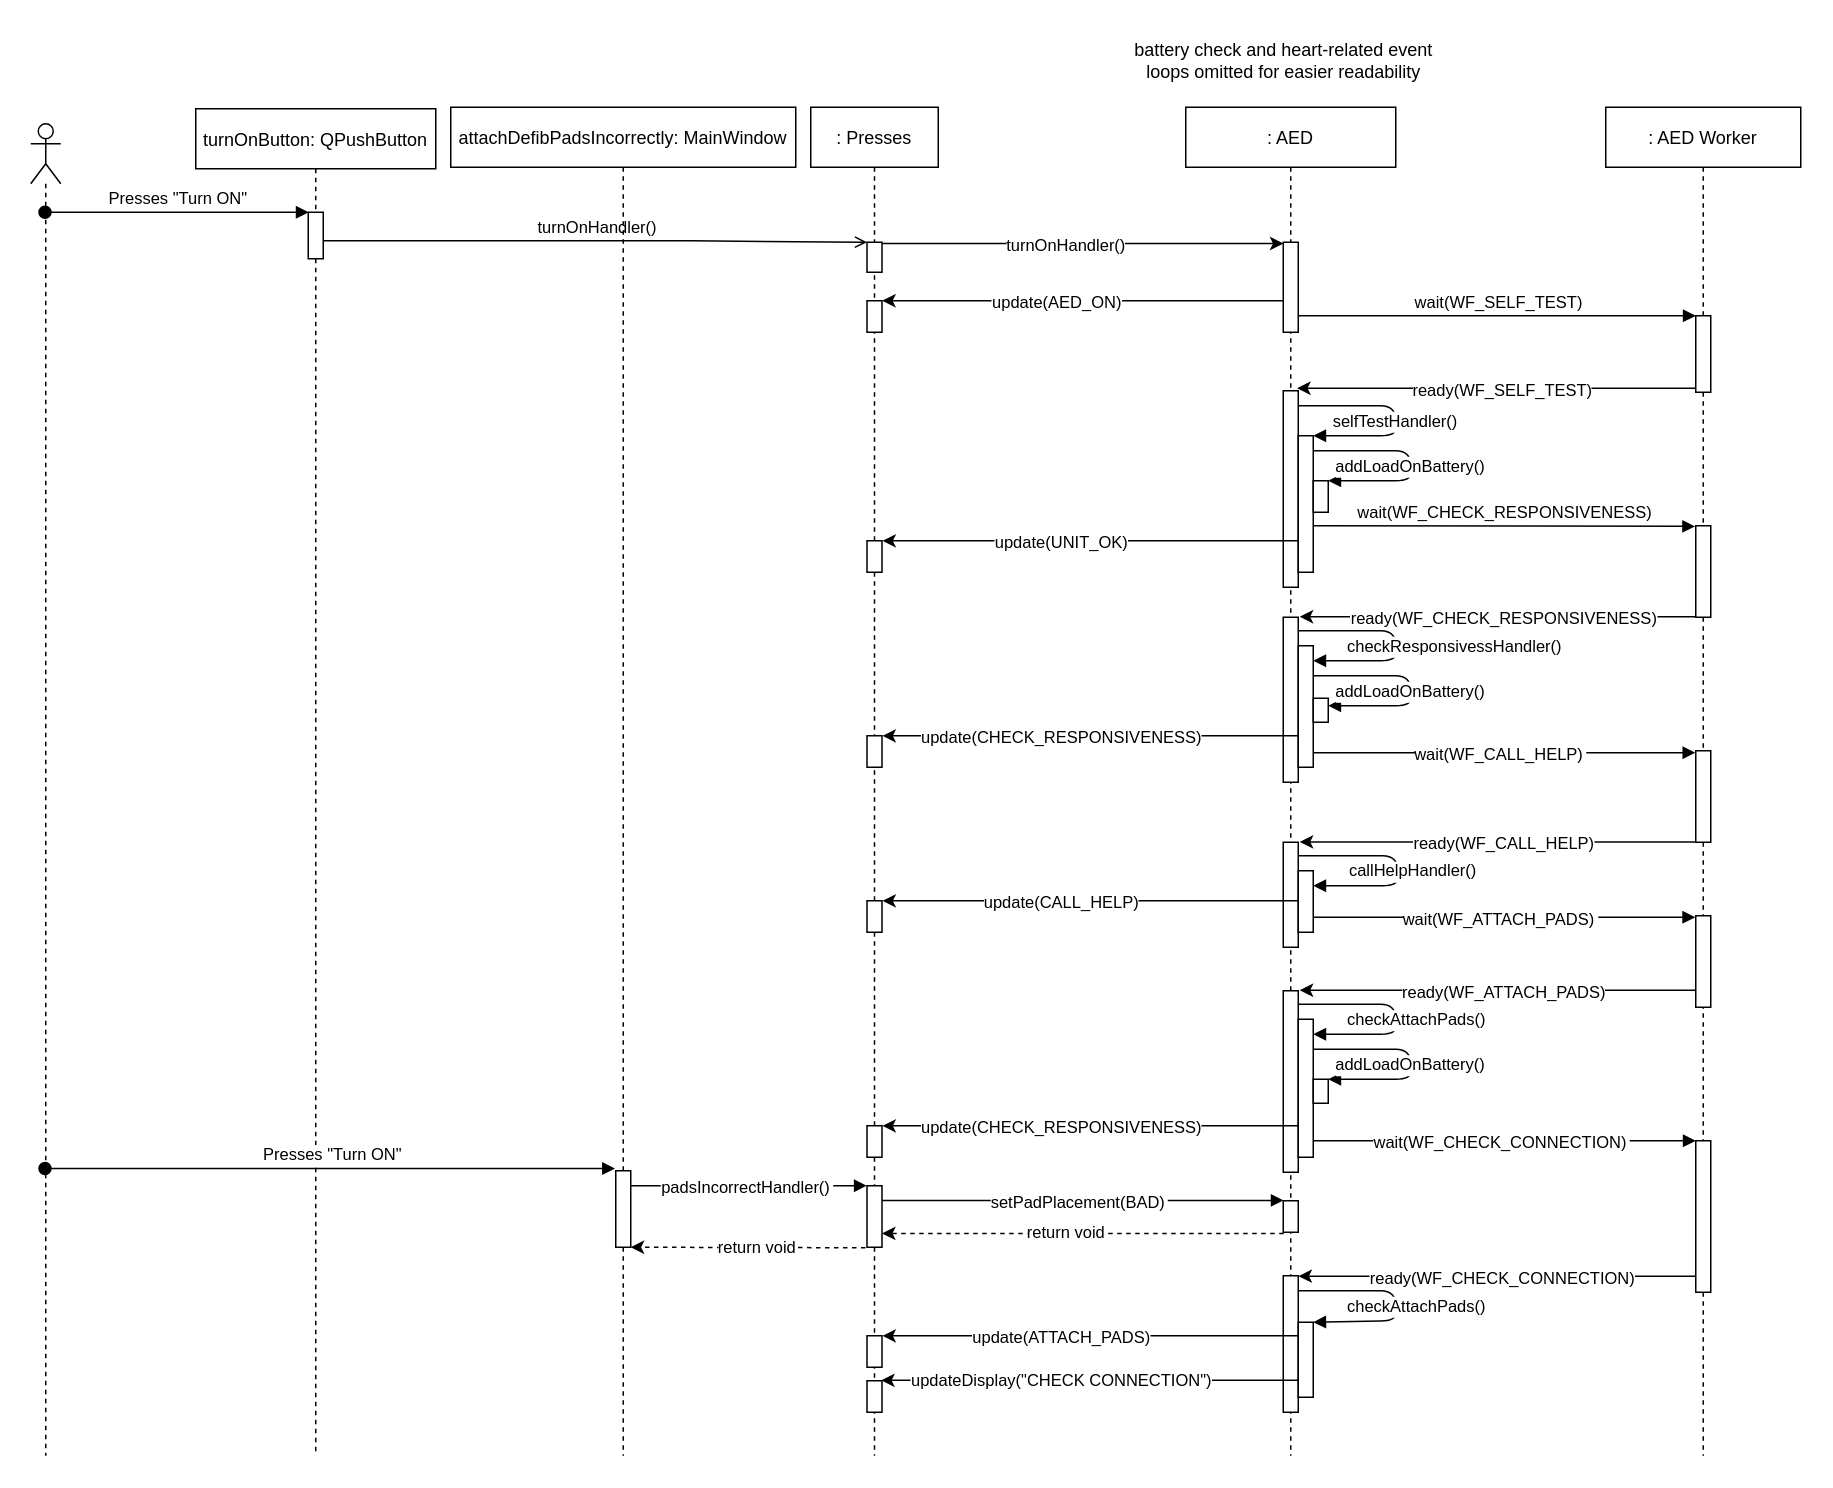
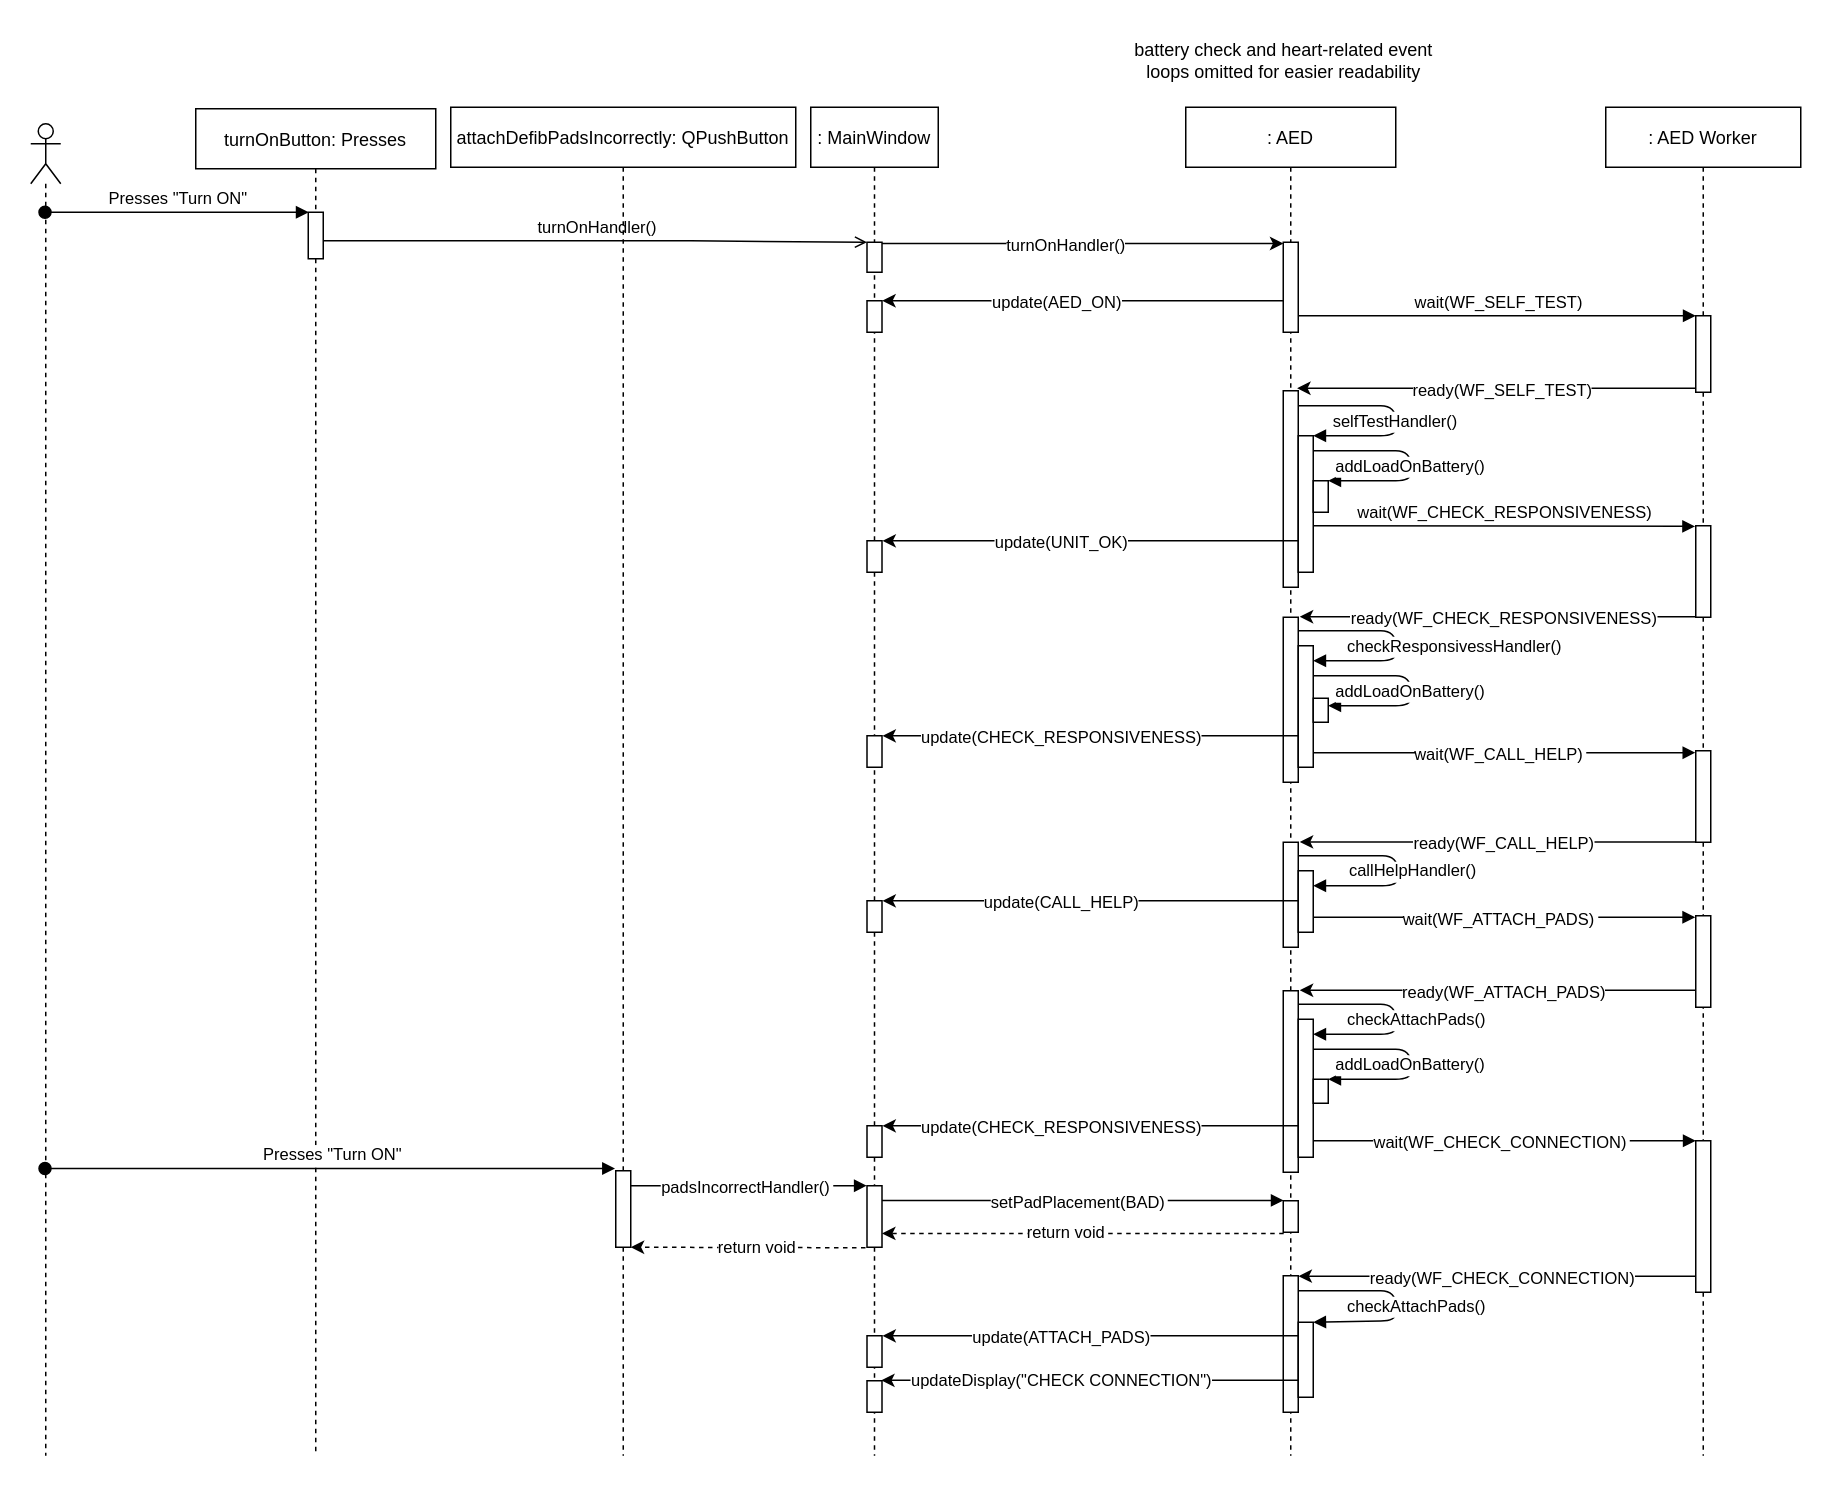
(623, 138) -> (623, 138)
(874, 138) -> (874, 138)
(315, 140) -> (315, 140)
